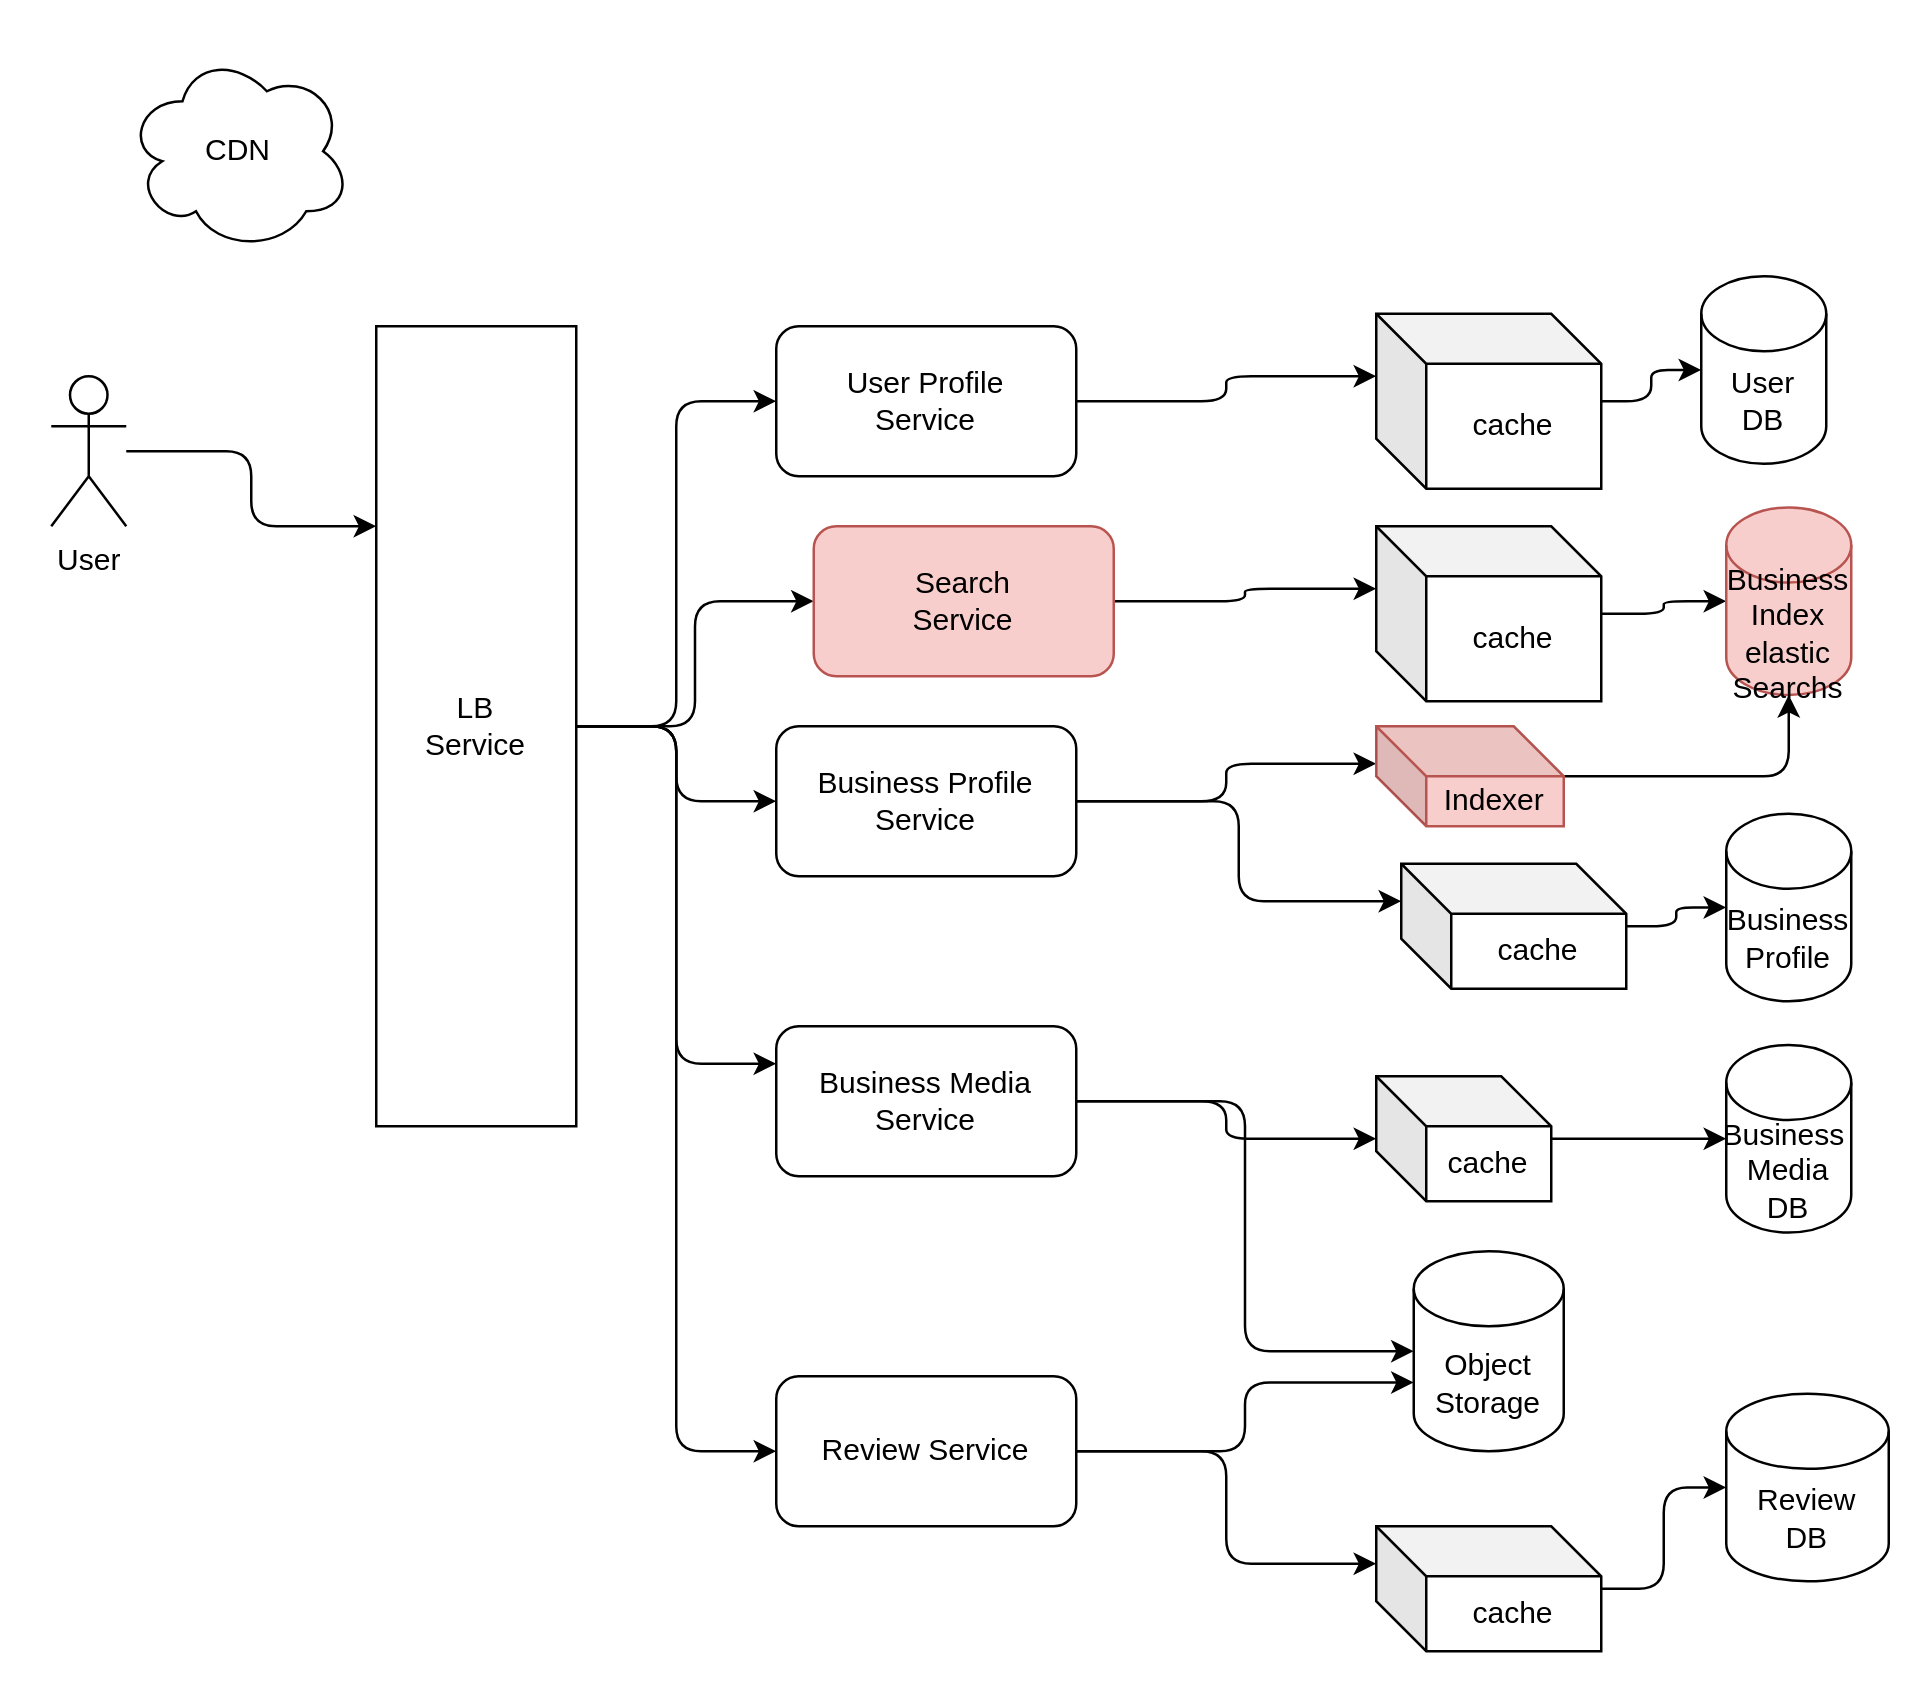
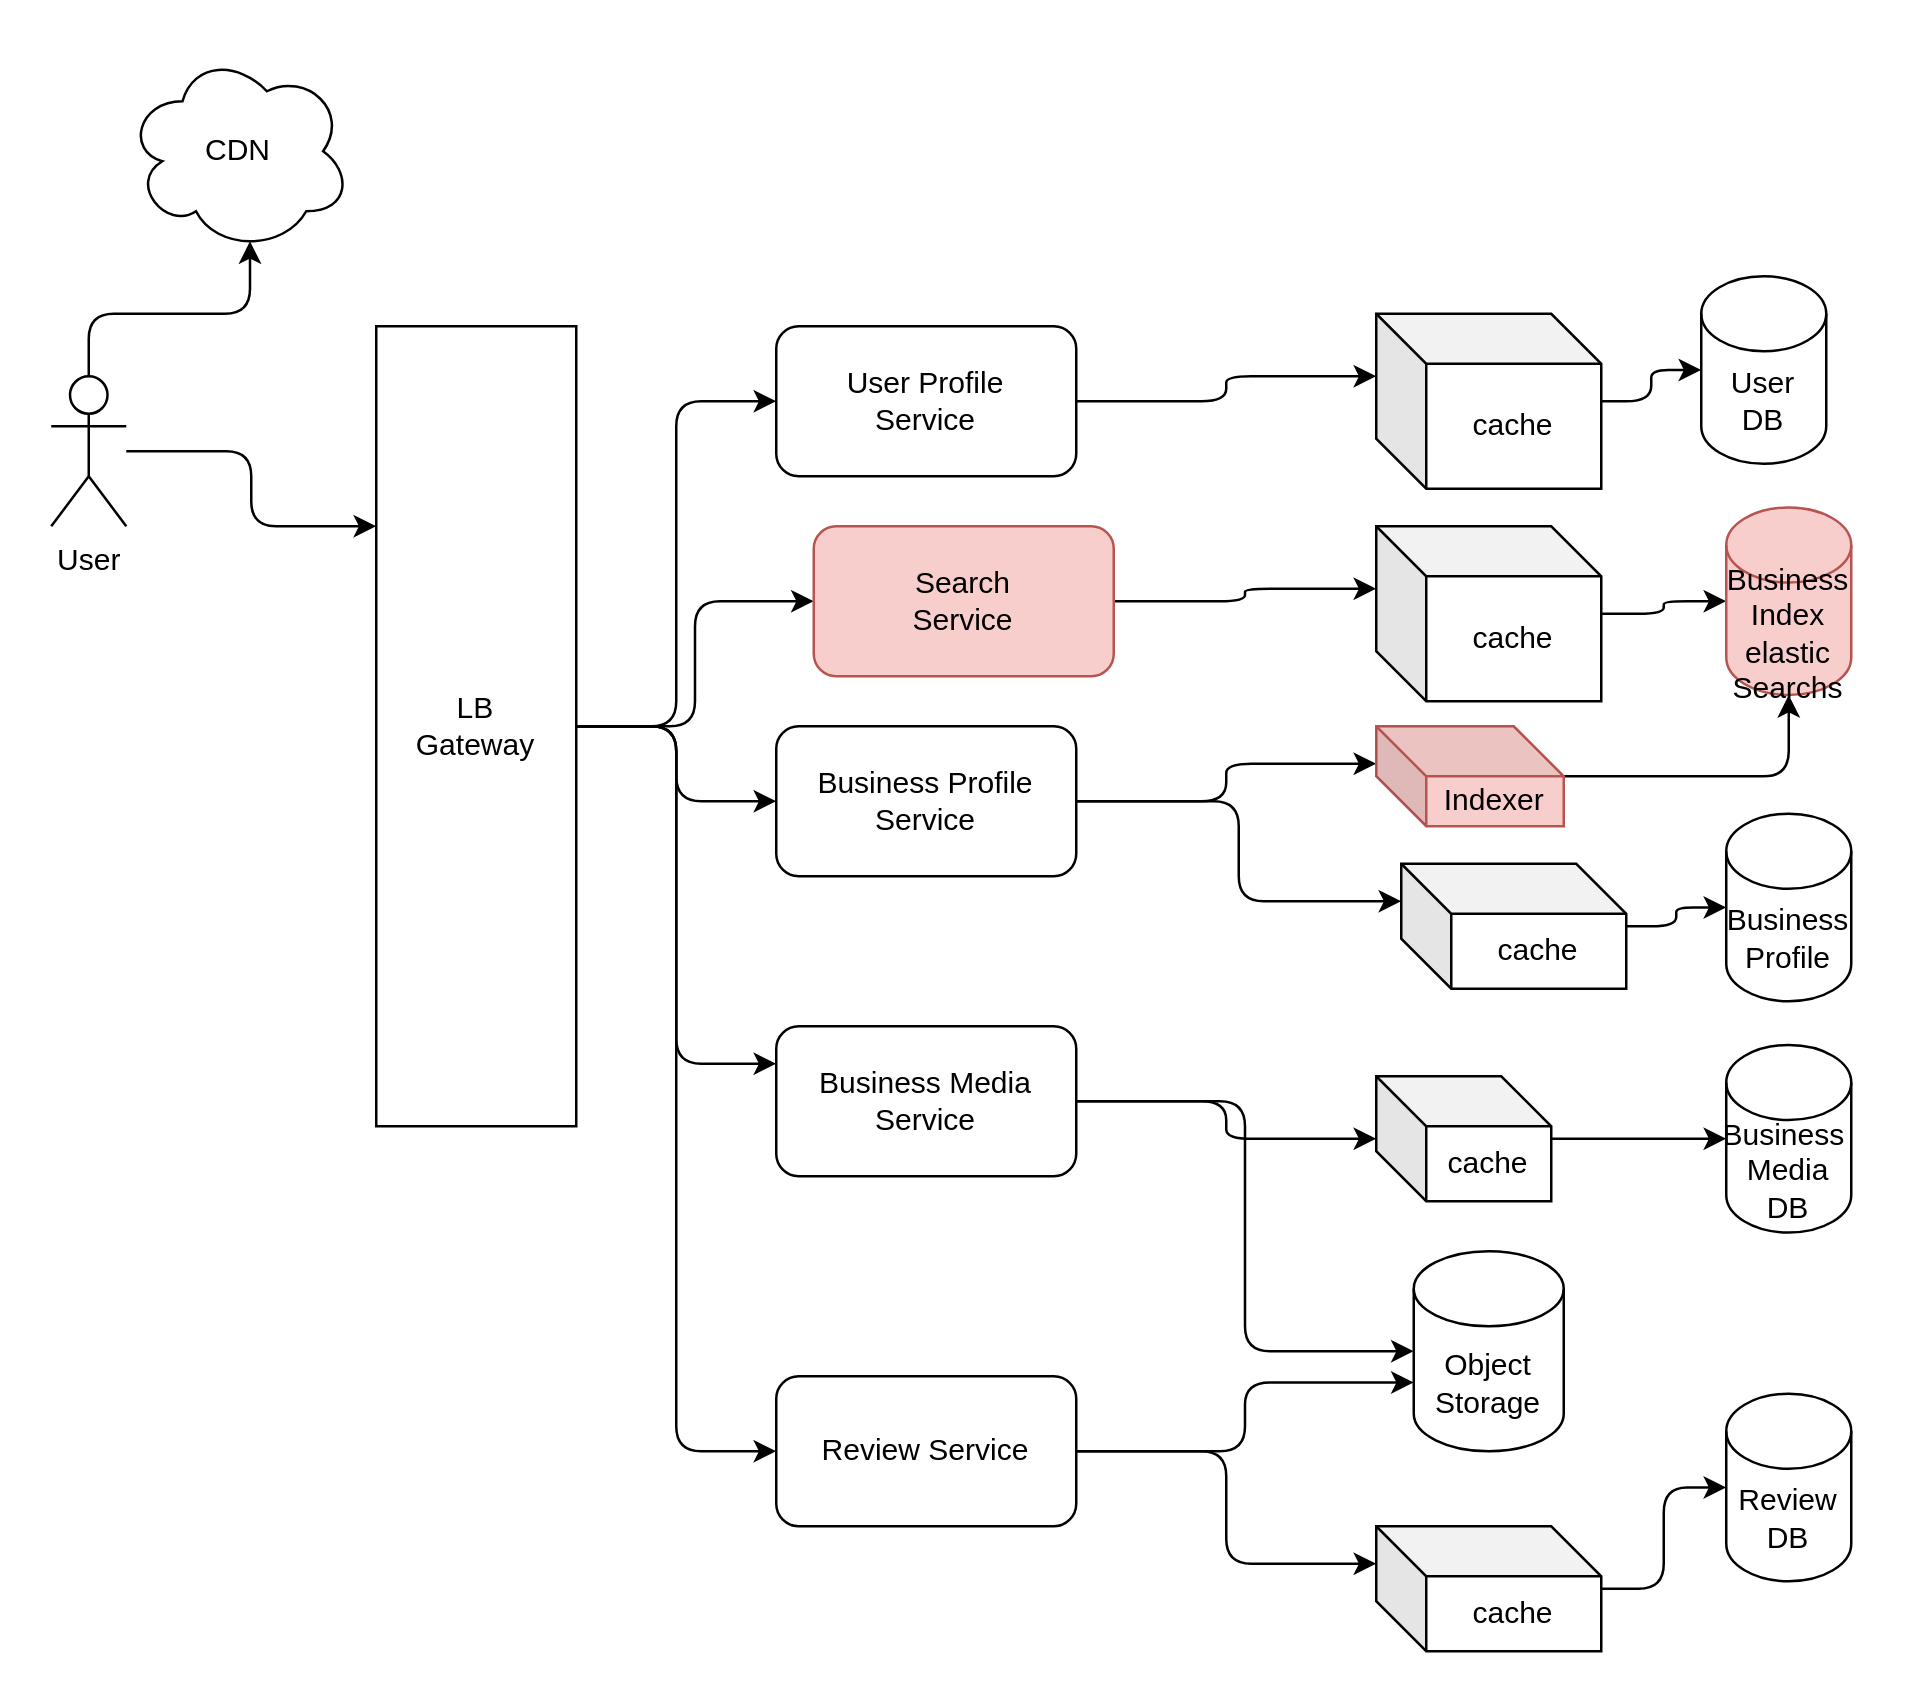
none -> (166, 314)
(476, 726) -> (476, 726)
(1808, 1488) -> (1789, 1488)
